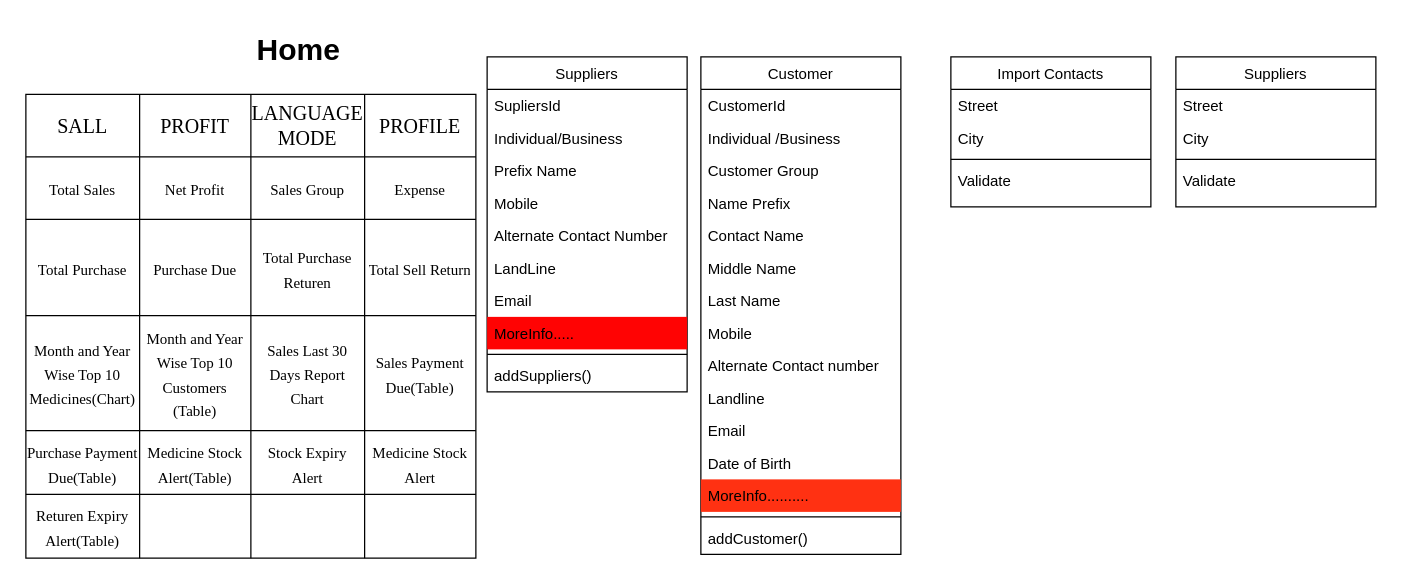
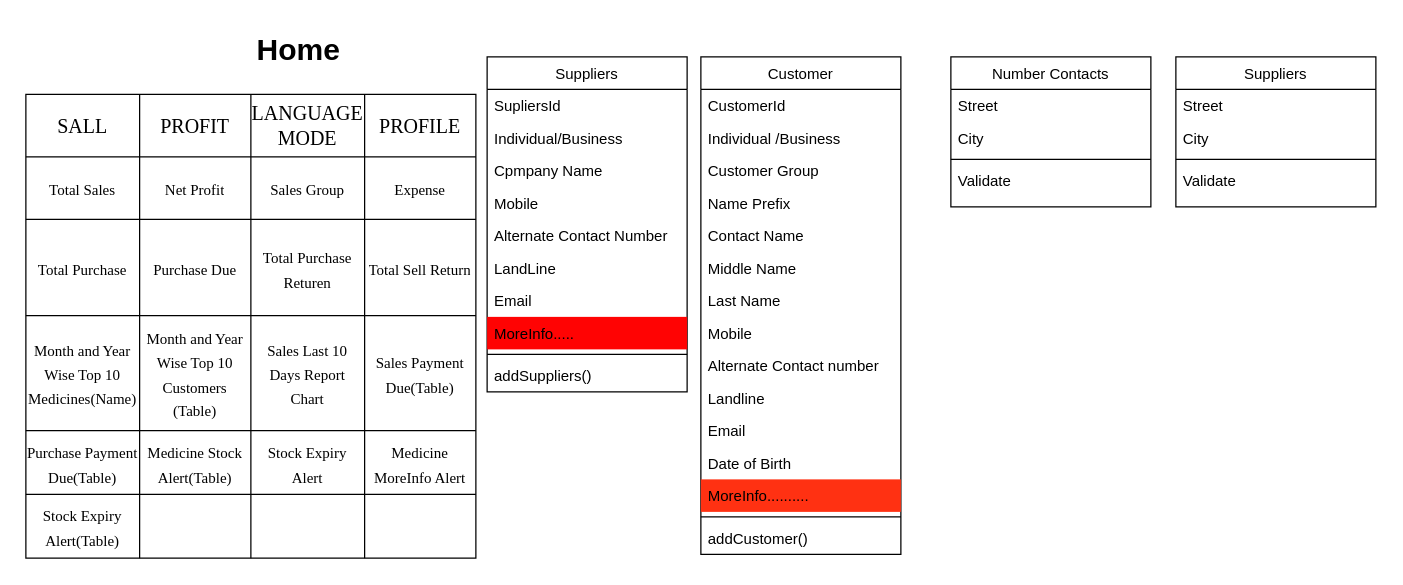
(1050, 74) -> (1050, 74)
(536, 171) -> (542, 171)
(83, 373) -> (83, 373)
(308, 373) -> (308, 373)
(420, 463) -> (420, 463)
(83, 527) -> (83, 527)
